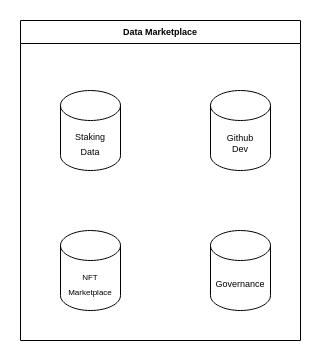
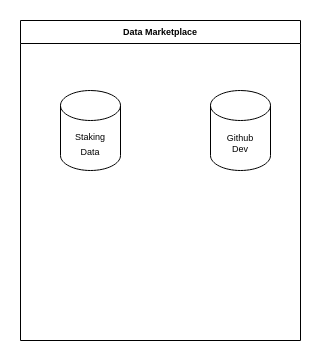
(91, 271) -> none
(241, 271) -> none
